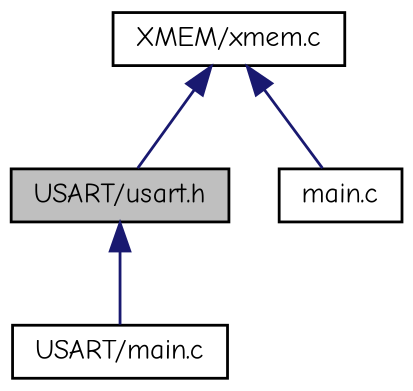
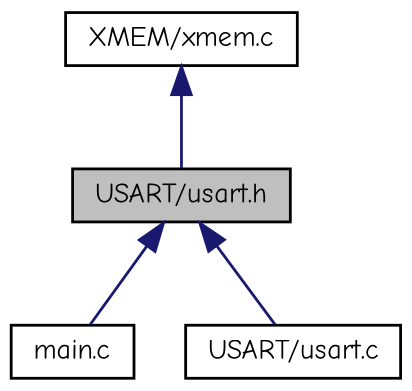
(293, 129) -> (119, 285)
(120, 352) -> (293, 352)
